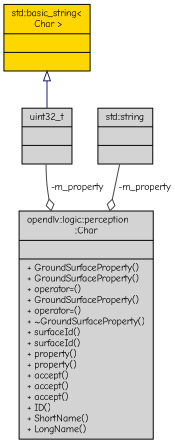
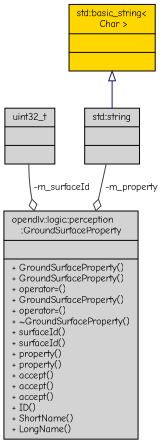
(47, 95) -> (112, 95)
(76, 188) -> (61, 188)
(86, 231) -> (71, 231)
